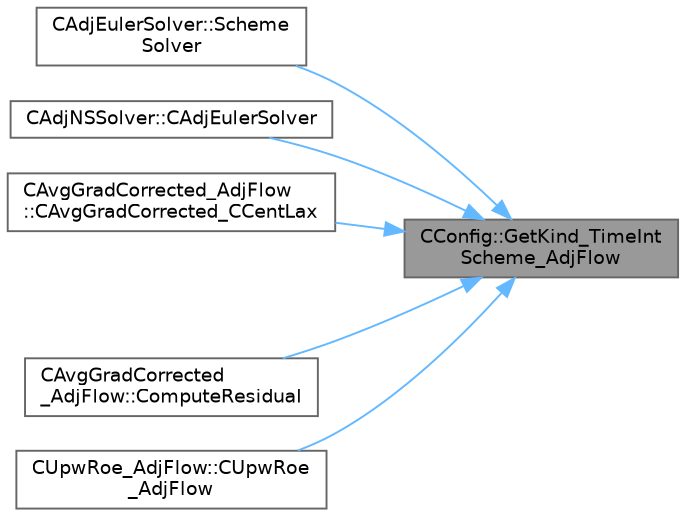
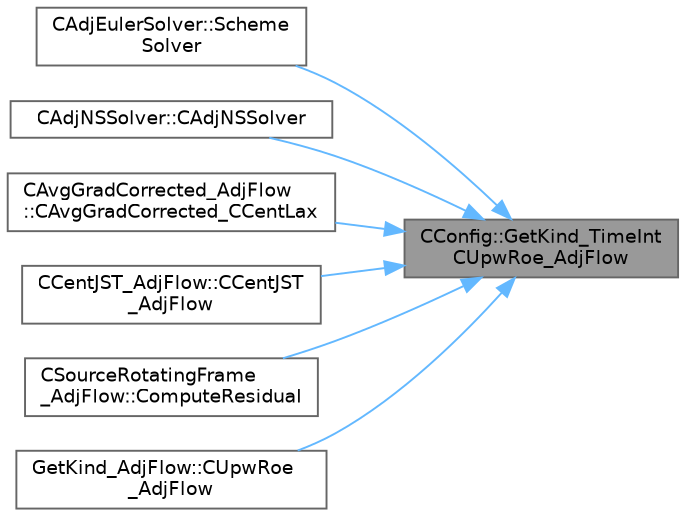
(171, 119) -> (171, 119)
(541, 249) -> (541, 249)
none -> (171, 295)
(171, 387) -> (171, 387)
(171, 480) -> (171, 480)
